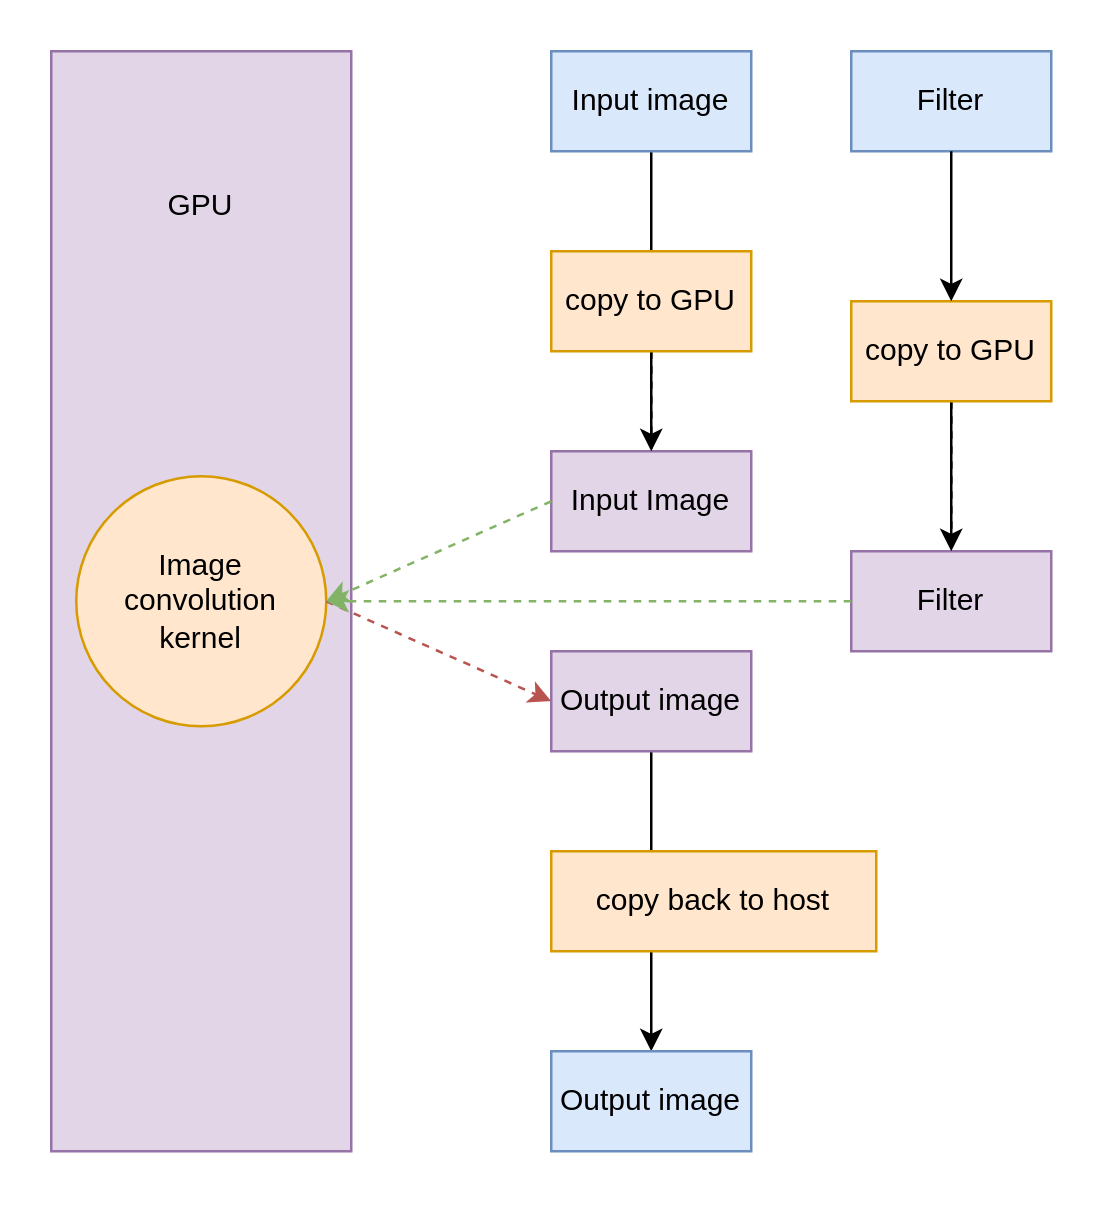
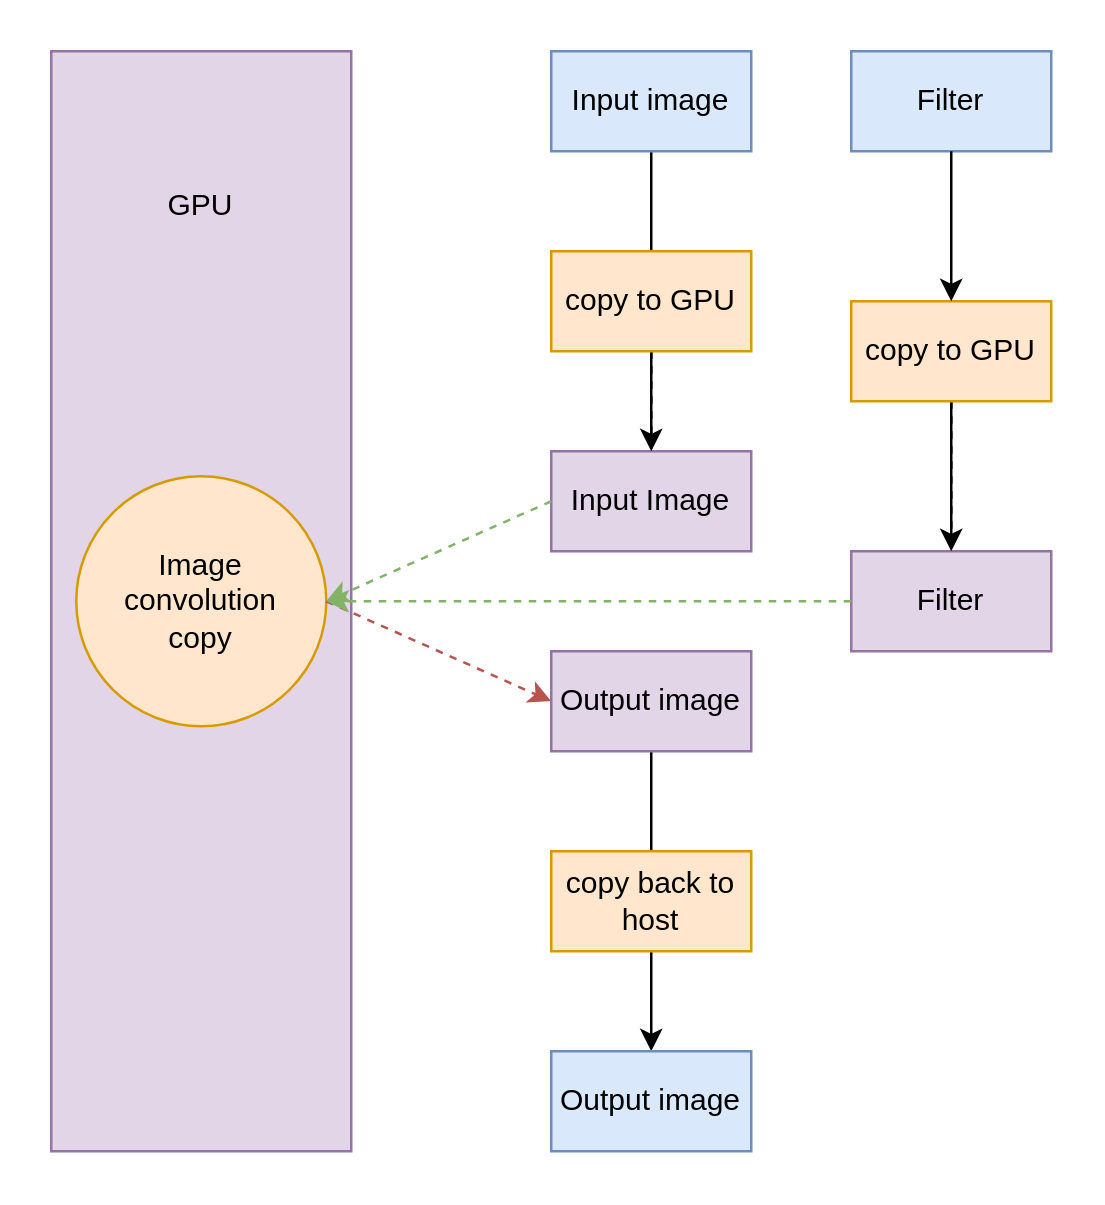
(201, 601) -> (201, 601)
(714, 901) -> (651, 901)
